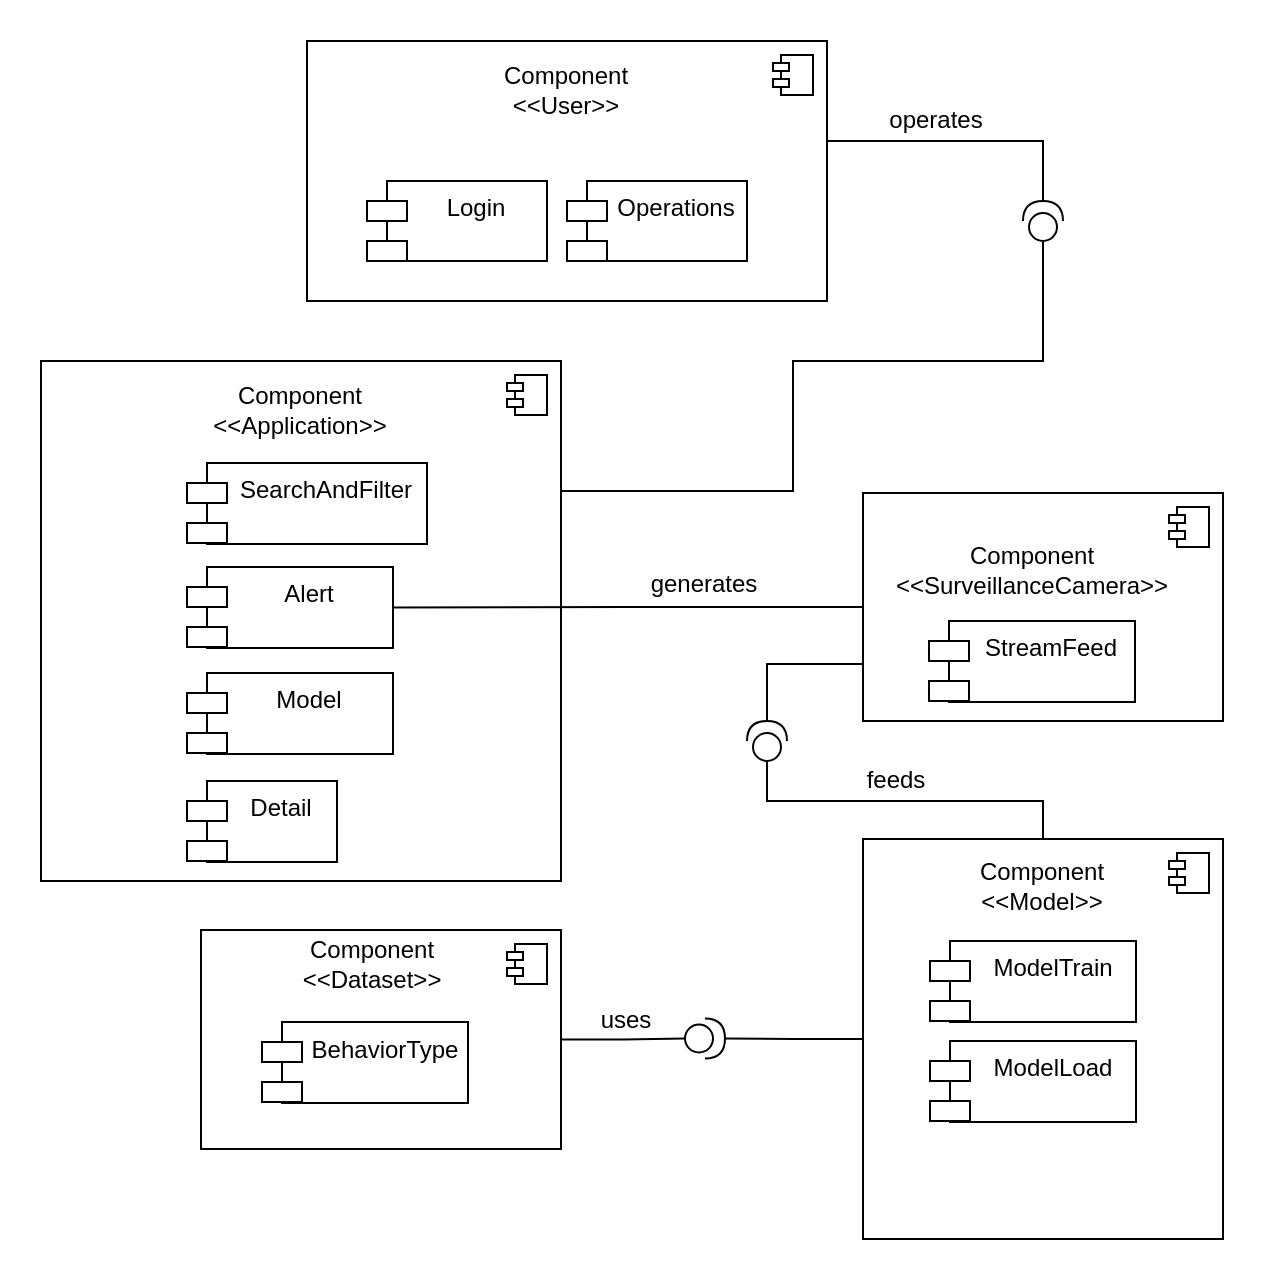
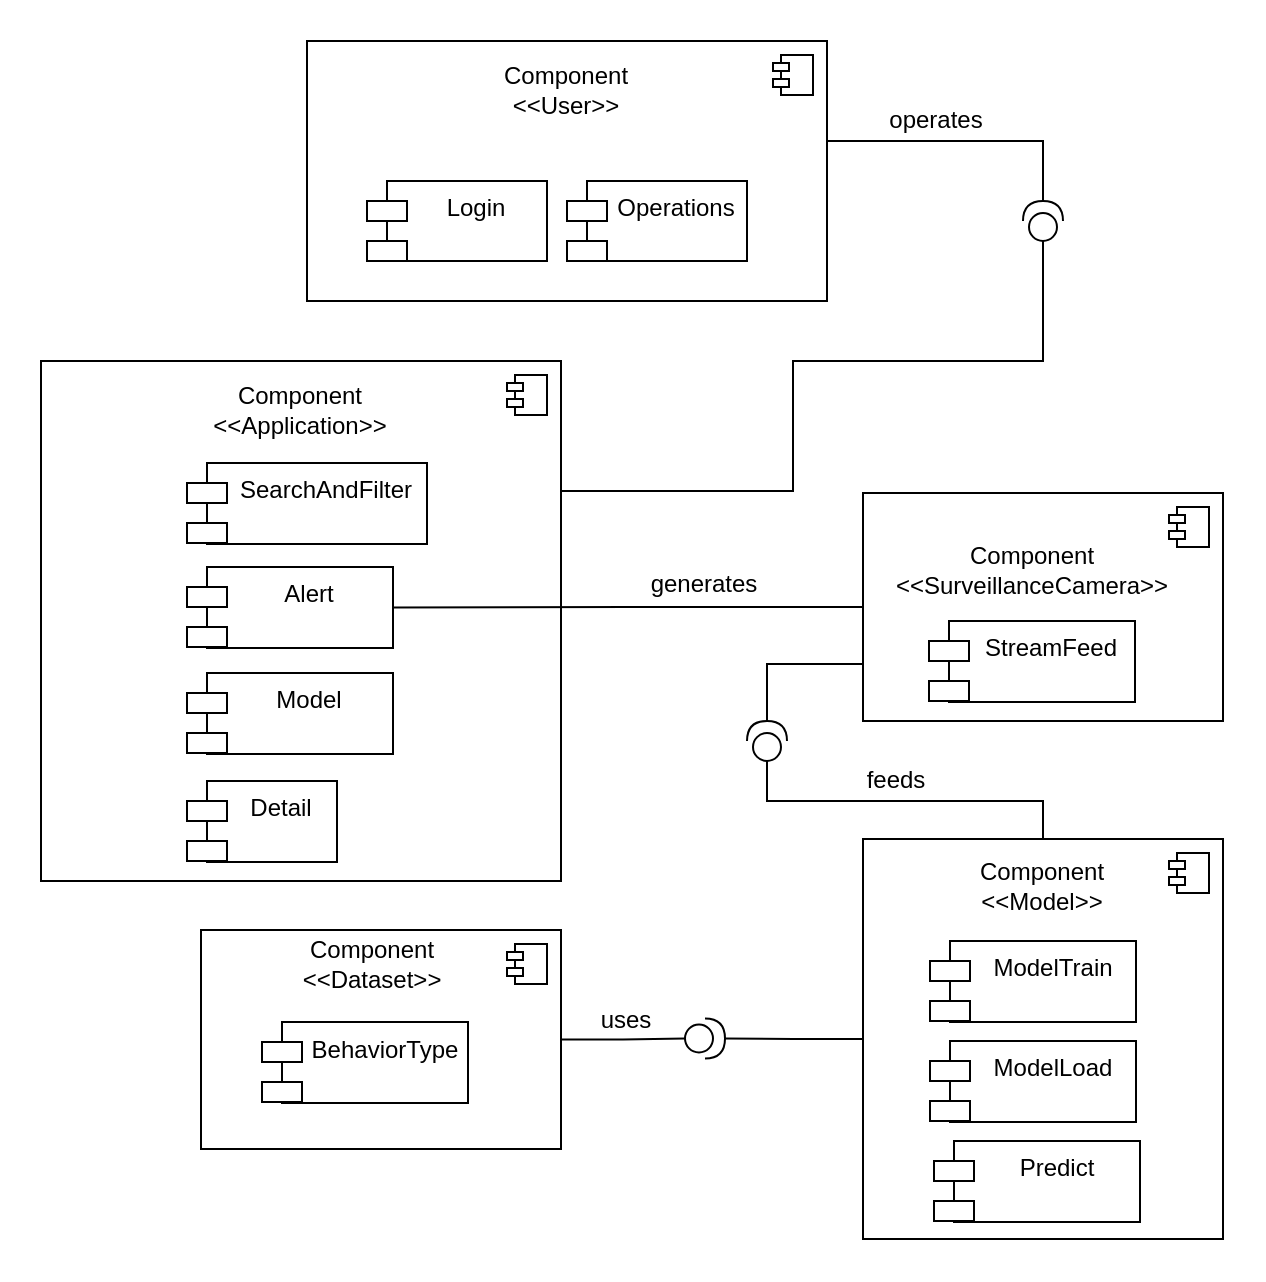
none -> (1037, 1182)
